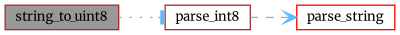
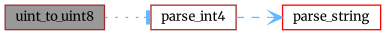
(62, 17) -> (55, 17)
(208, 17) -> (194, 17)
